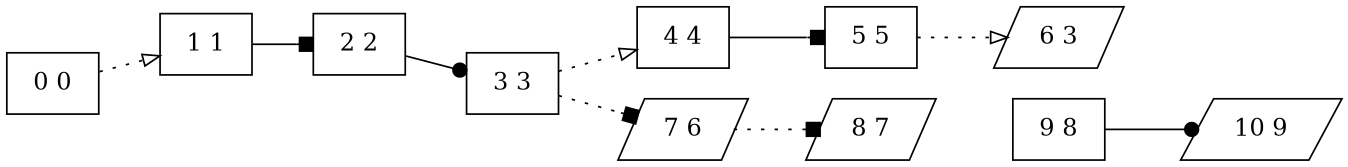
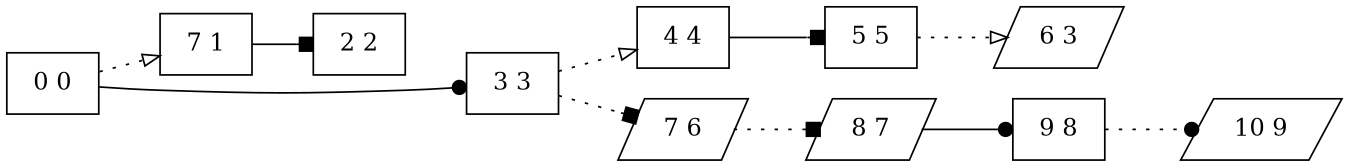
(206, 44) -> (206, 44)
(429, 62) -> (276, 93)
none -> (960, 129)
(1145, 129) -> (1145, 129)
